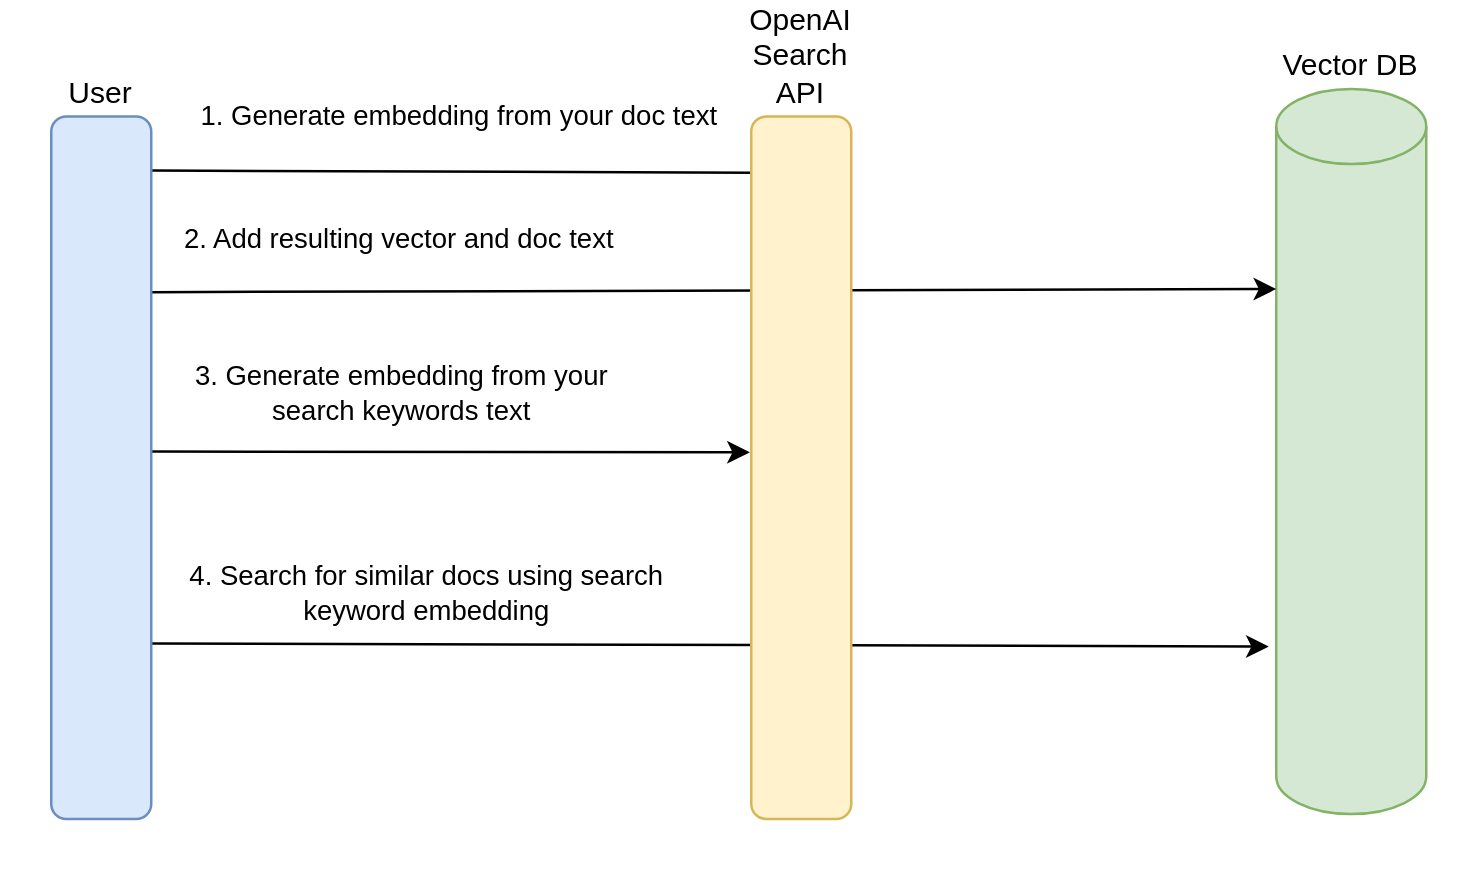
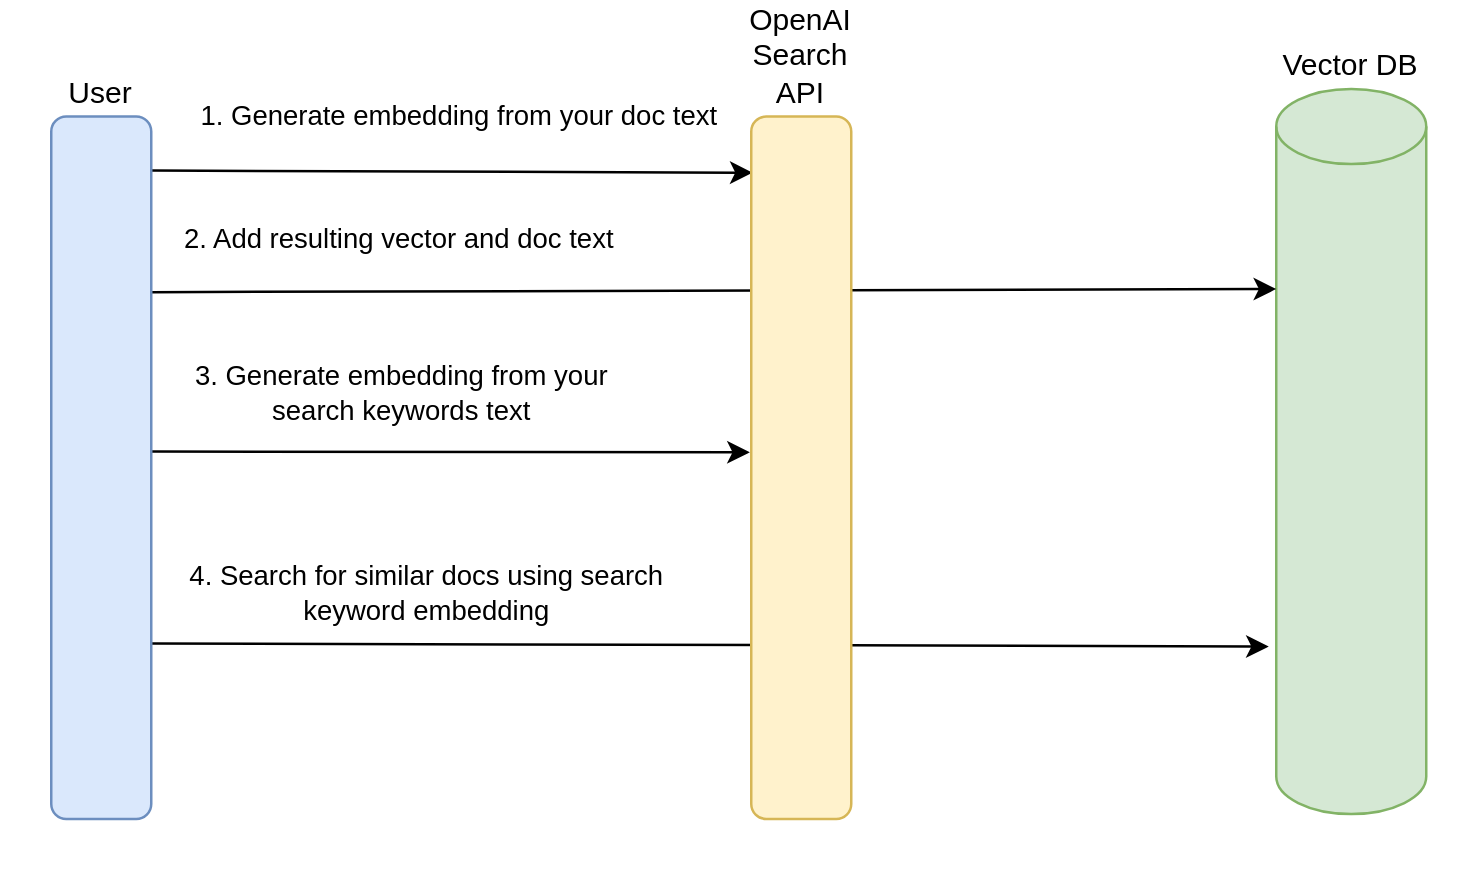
(741, 172) -> (734, 172)
